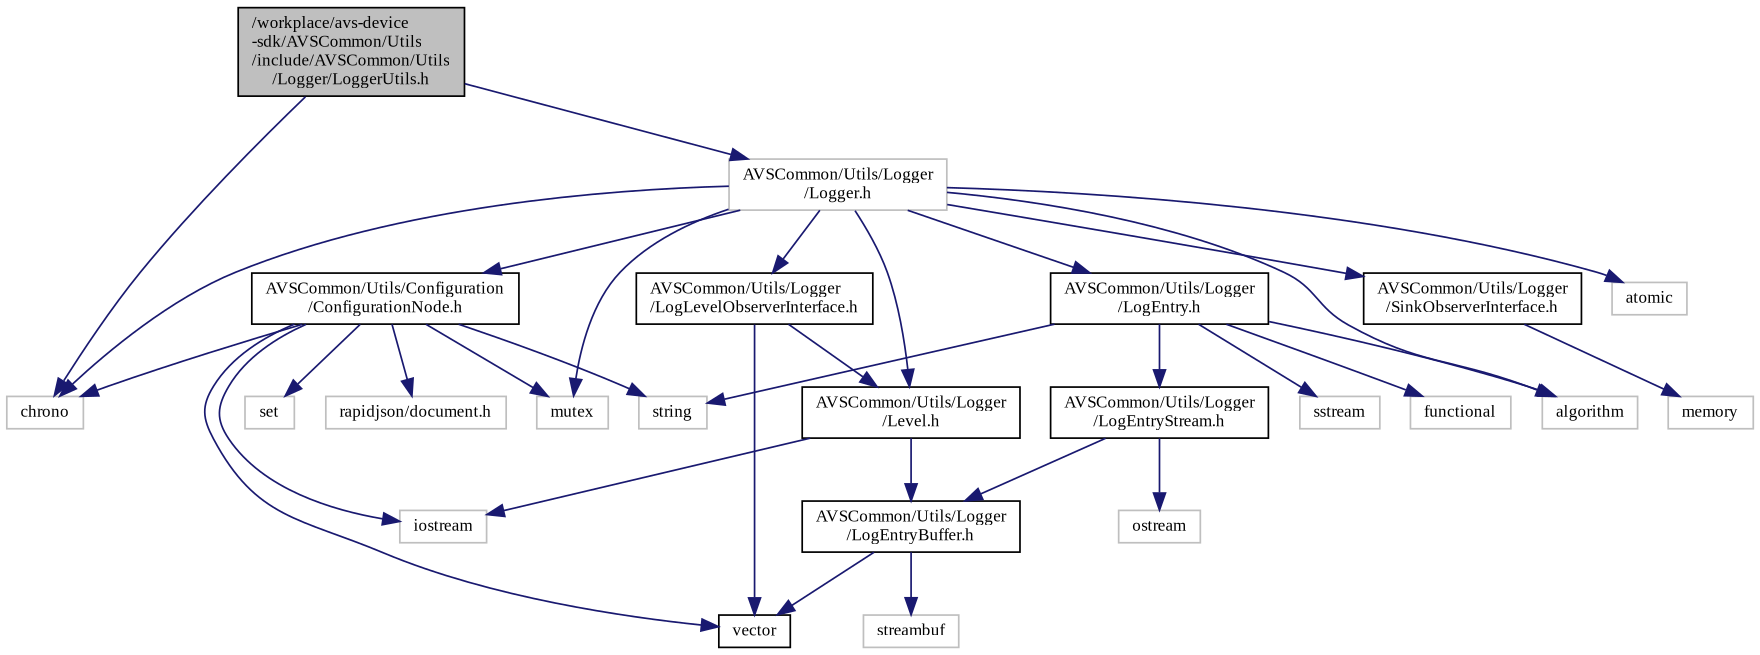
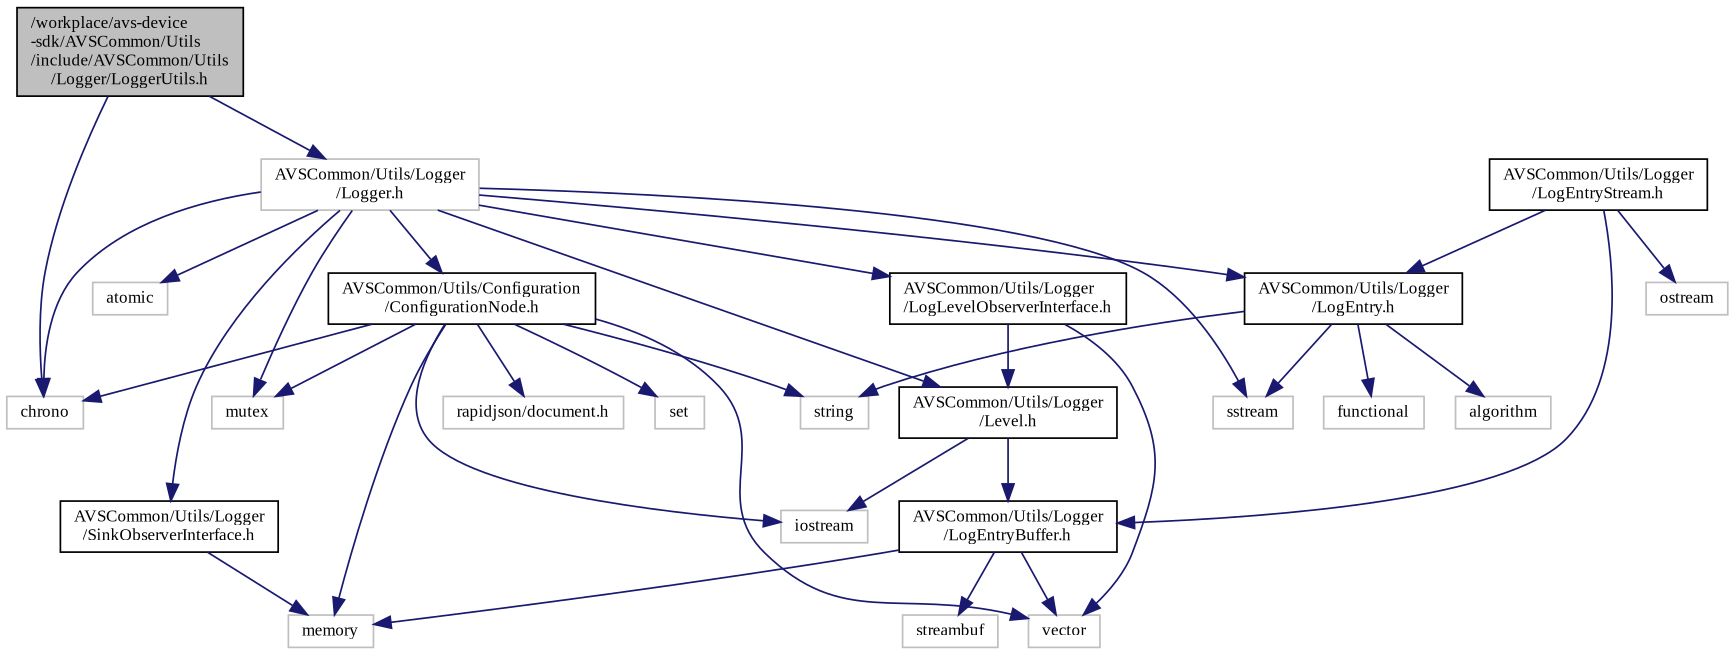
(1297, 280) -> (888, 215)
(1159, 347) -> (1484, 238)
none -> (382, 457)
none -> (645, 589)
(755, 631) -> (1064, 631)
